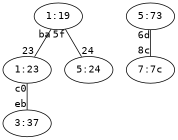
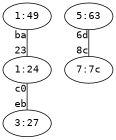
(58, 16) -> (27, 16)
(150, 16) -> (89, 16)
(27, 70) -> (27, 70)
(89, 70) -> none
(27, 123) -> (27, 123)
